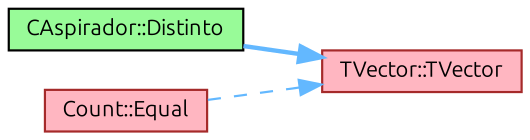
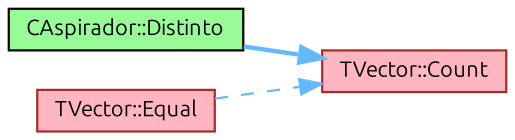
(422, 71) -> (414, 71)
(126, 111) -> (126, 111)
